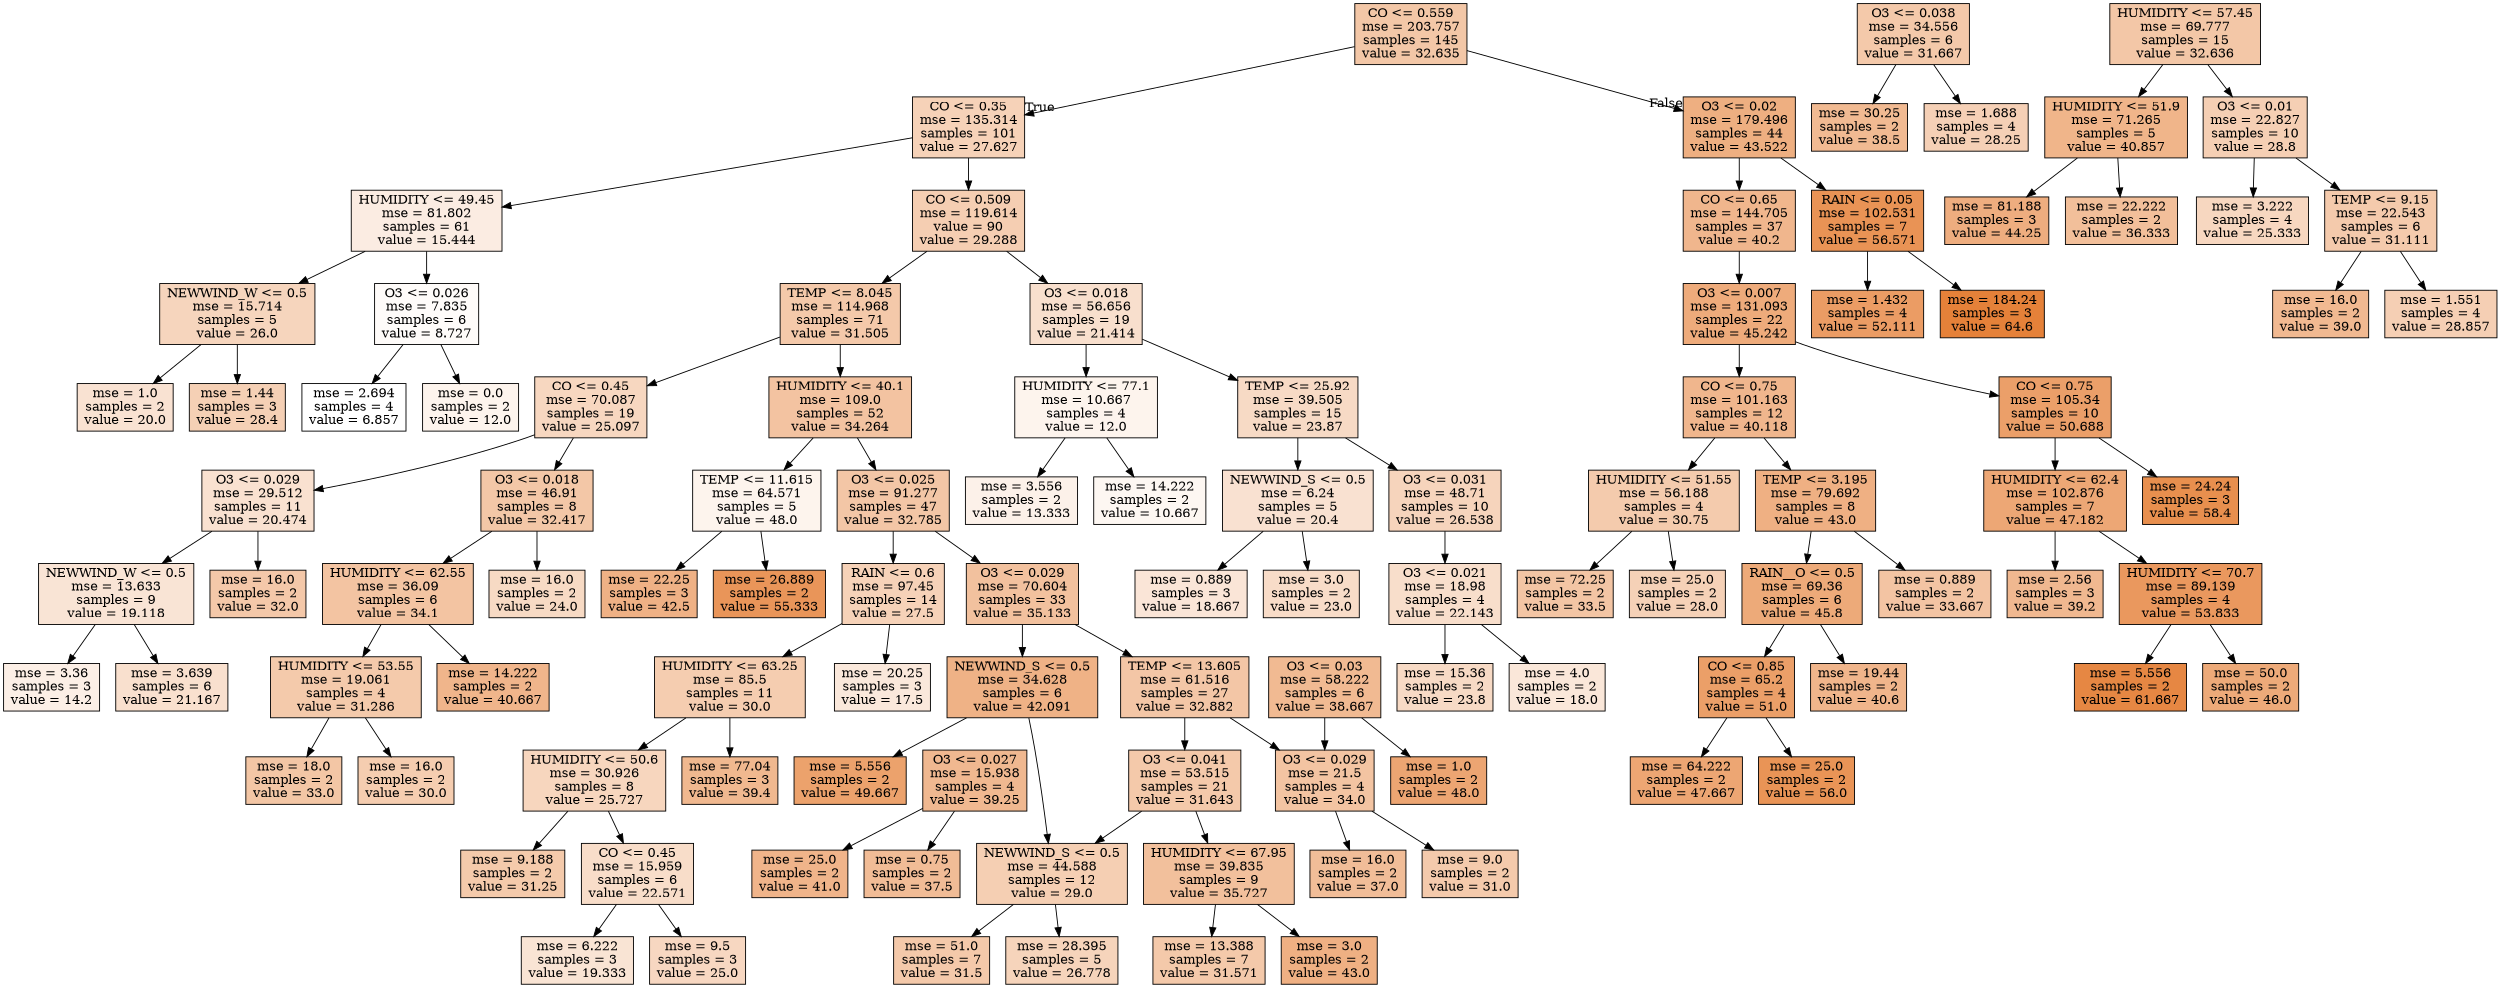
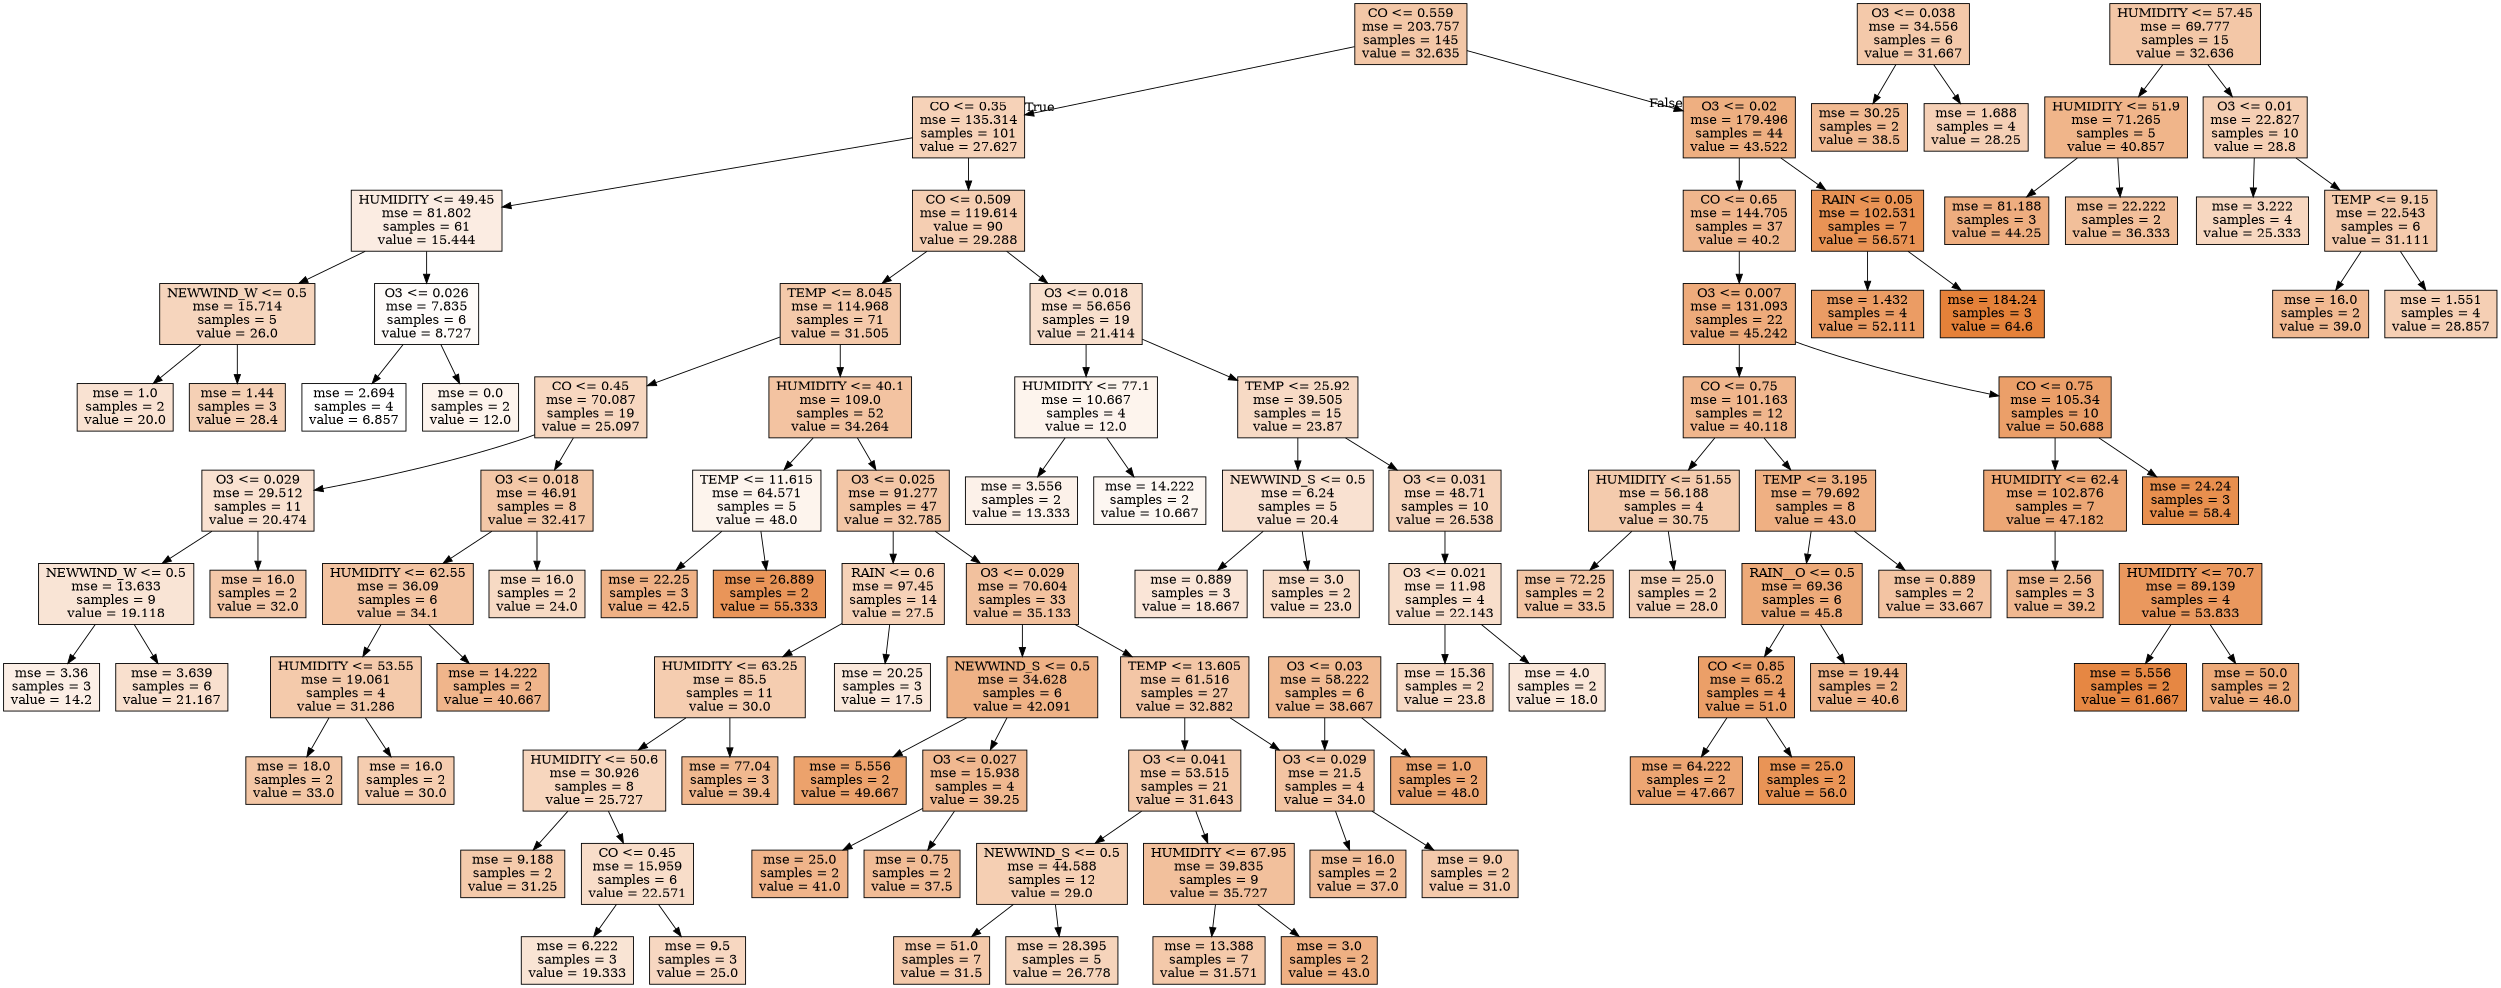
(2119, 545) -> none
(1445, 594) -> (1445, 594)
(1039, 776) -> (1001, 730)
